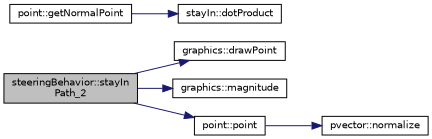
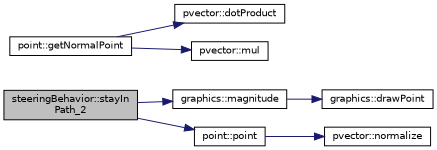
(230, 14) -> (230, 14)
none -> (230, 51)
(157, 68) -> (299, 99)
